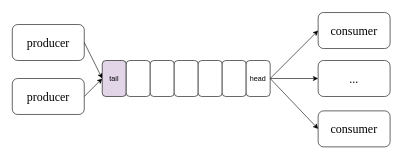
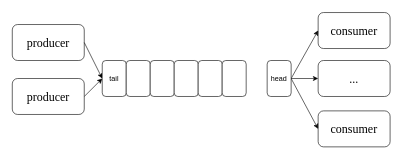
(114, 78) -> (114, 78)
(258, 78) -> (279, 78)
